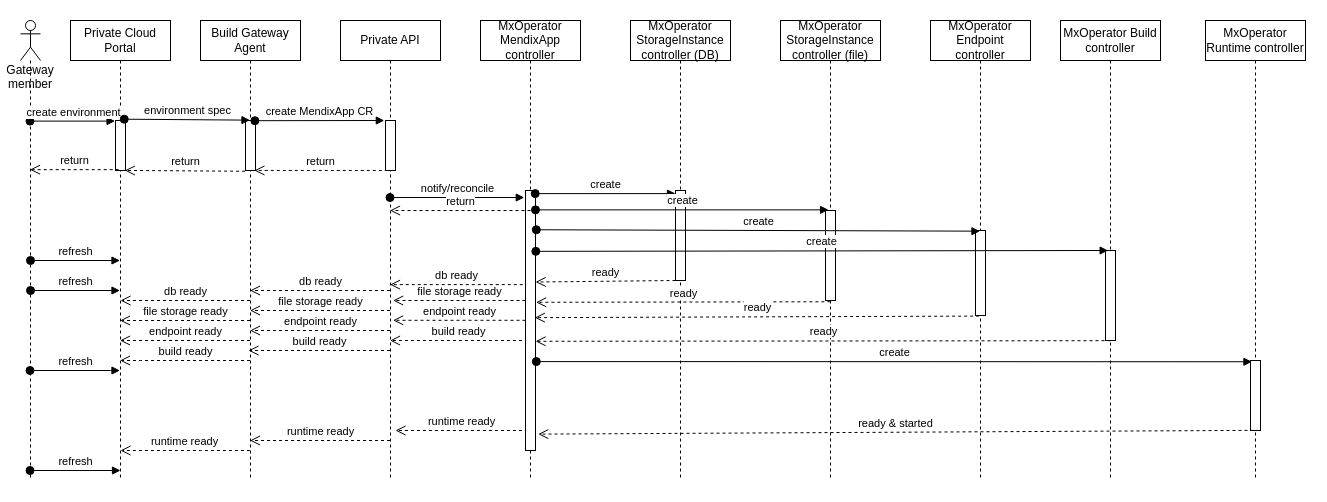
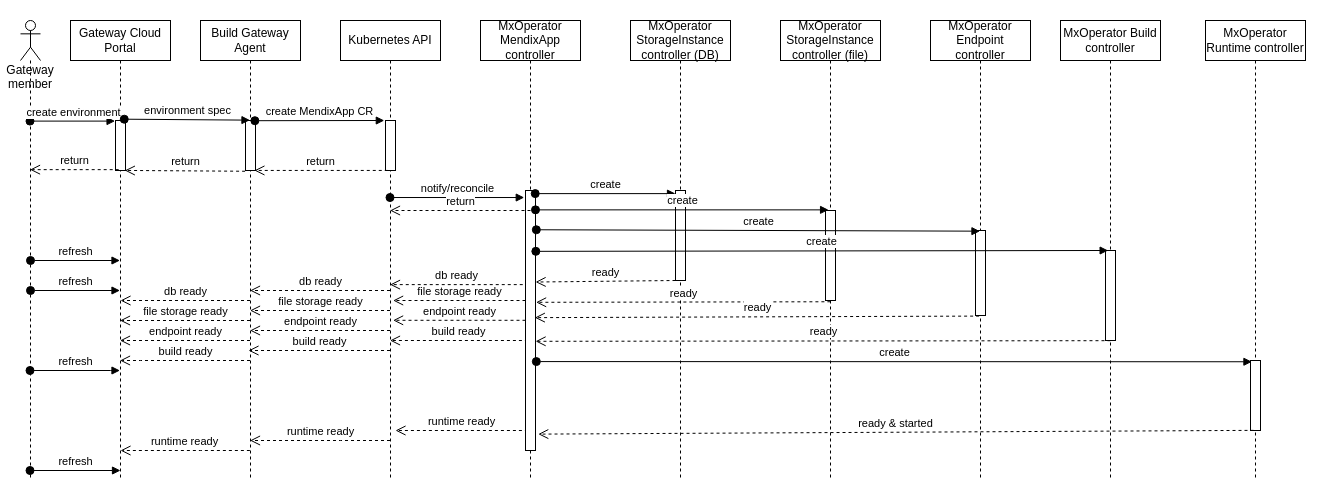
(121, 41) -> (121, 41)
(391, 41) -> (391, 41)
